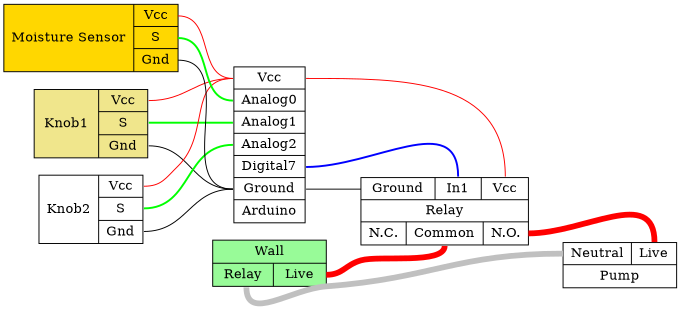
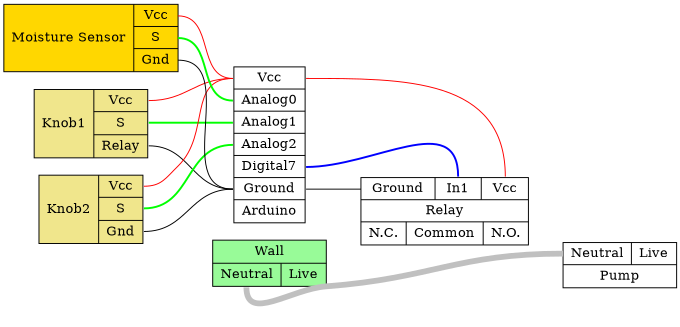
(123, 146) -> (121, 146)
(91, 209) -> (91, 209)
(600, 220) -> none
(386, 259) -> none
(243, 274) -> (247, 274)
